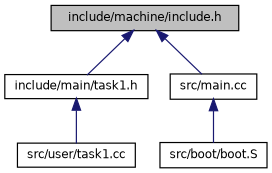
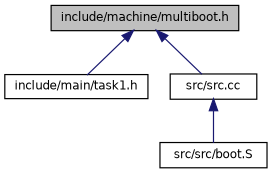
(145, 18) -> (145, 18)
(213, 87) -> (213, 87)
(76, 155) -> none
(213, 155) -> (213, 155)
